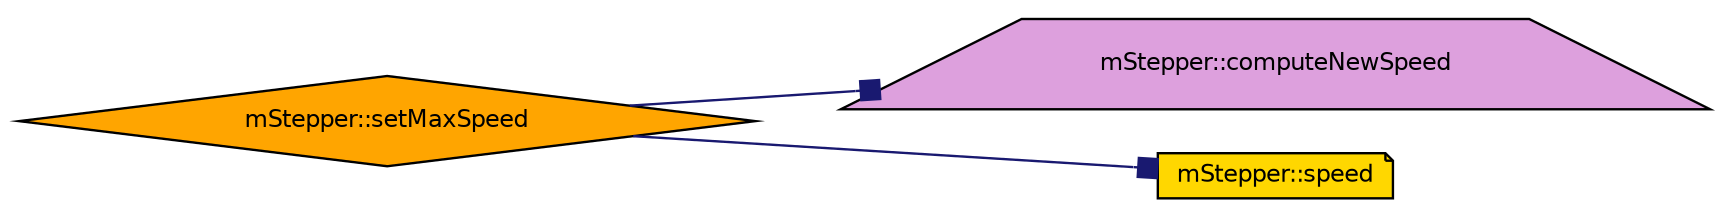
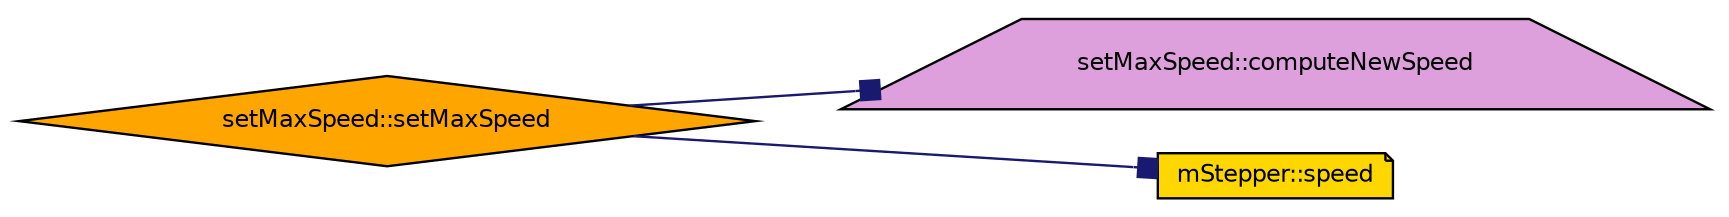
(1275, 64) -> (1275, 64)
(387, 121) -> (387, 121)
